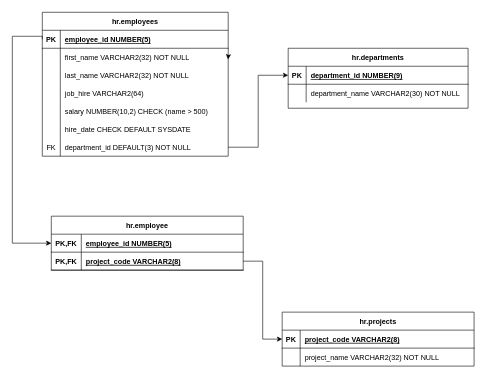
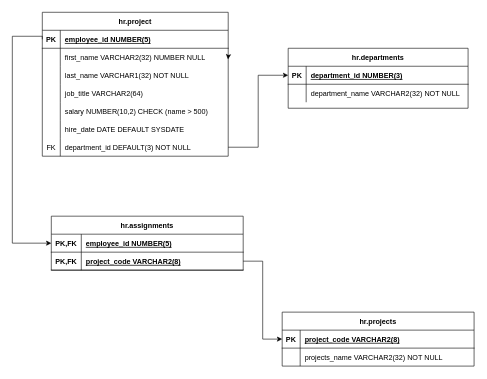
(135, 22) -> (135, 22)
(126, 58) -> (132, 58)
(124, 76) -> (124, 76)
(355, 76) -> (355, 76)
(105, 94) -> (106, 94)
(383, 94) -> (383, 94)
(124, 130) -> (122, 130)
(147, 226) -> (147, 226)
(371, 358) -> (373, 358)
